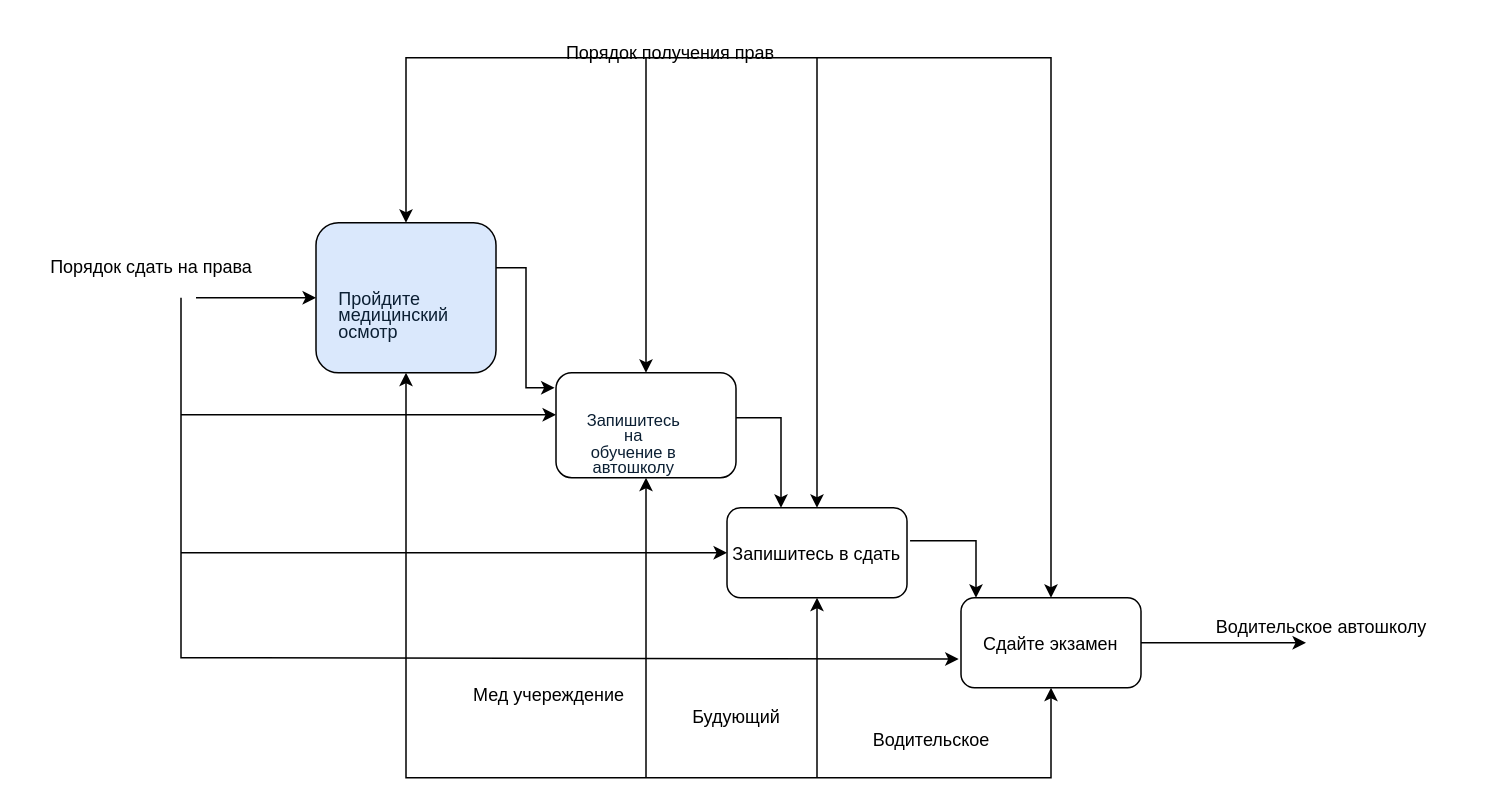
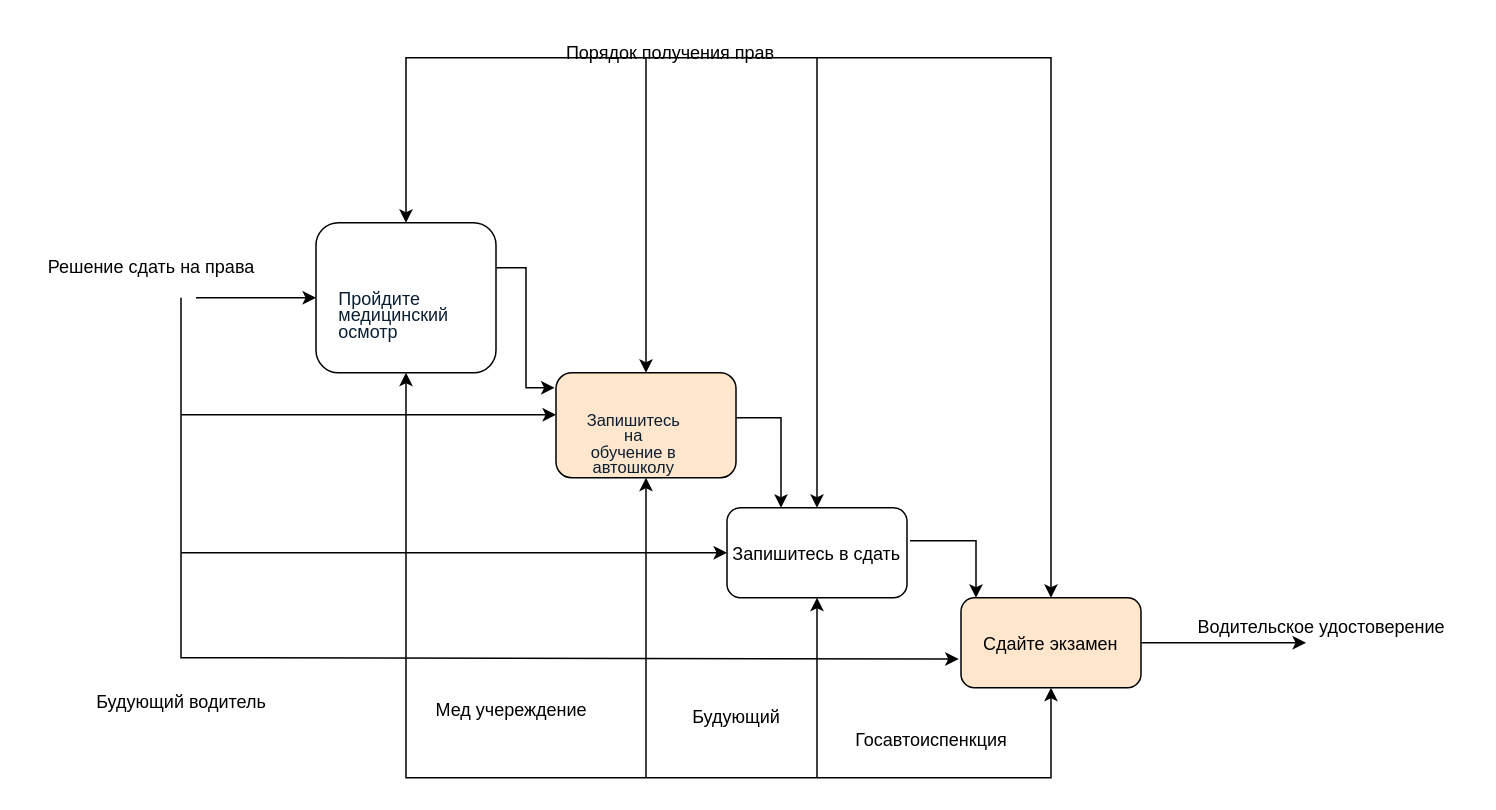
(152, 268) -> (152, 268)
(406, 298) -> (406, 298)
(646, 425) -> (646, 425)
(1322, 628) -> (1322, 628)
(1051, 643) -> (1051, 643)
(548, 695) -> (511, 710)
none -> (181, 703)
(932, 740) -> (932, 740)
